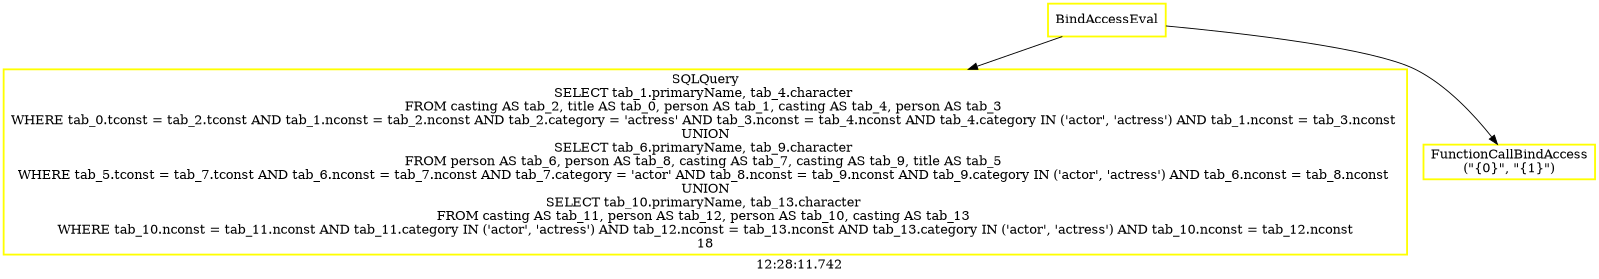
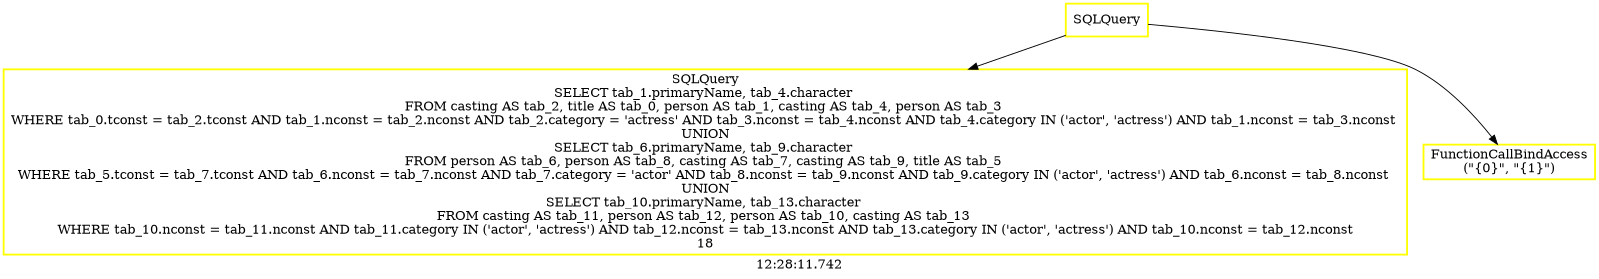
(1107, 20) -> (1107, 20)
